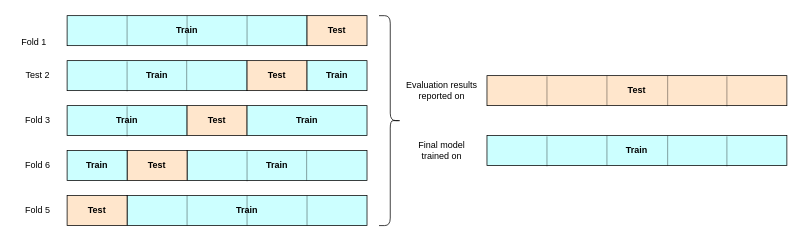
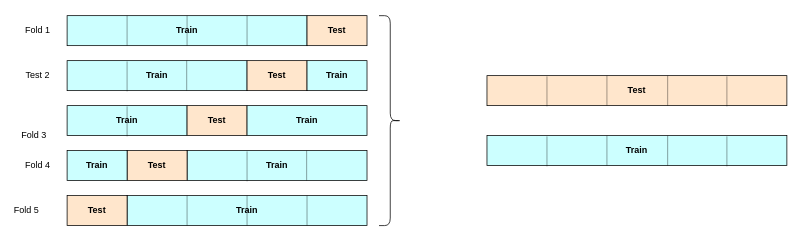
(34, 42) -> (38, 30)
(442, 90) -> none
(38, 120) -> (34, 135)
(442, 150) -> none
(38, 165) -> (38, 165)
(38, 210) -> (27, 210)
